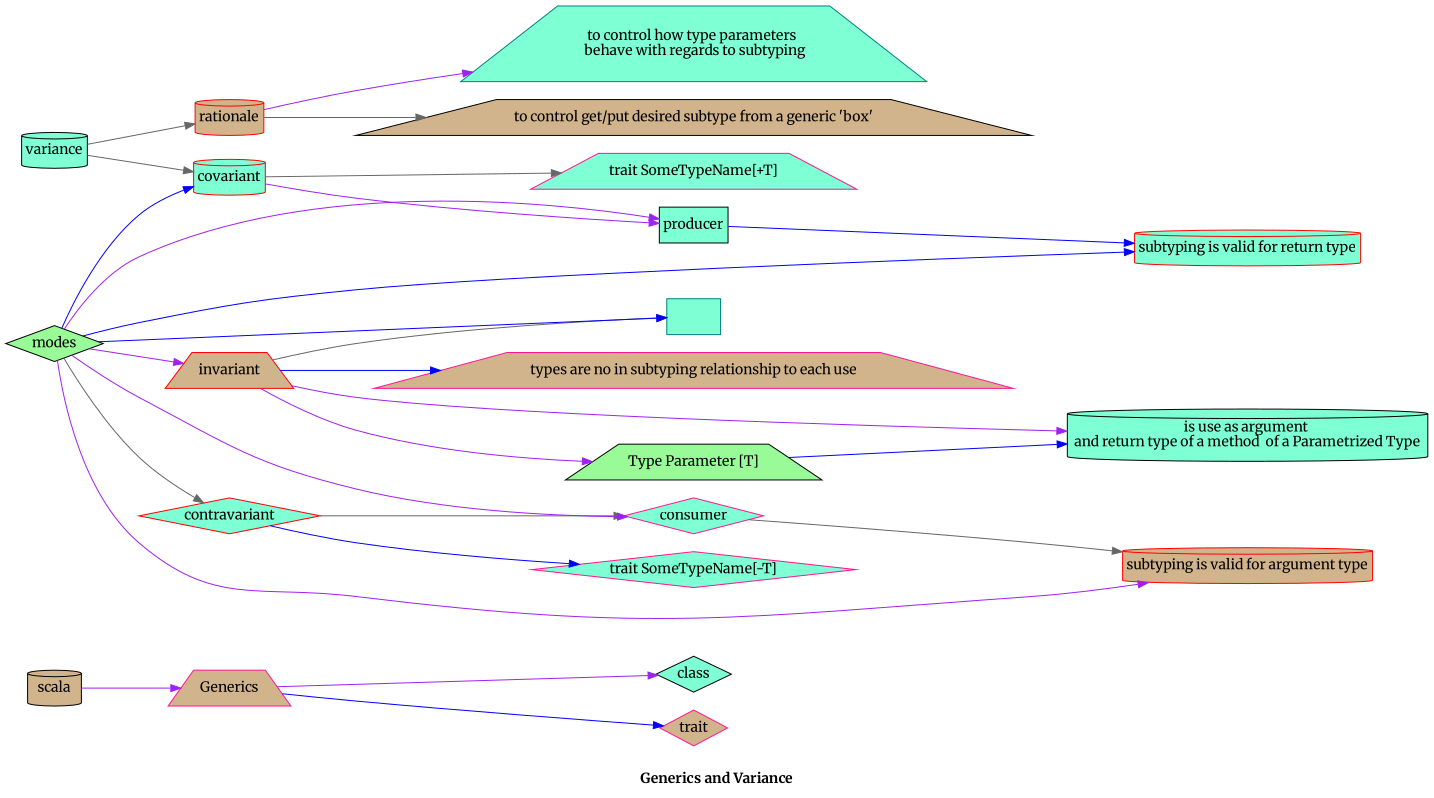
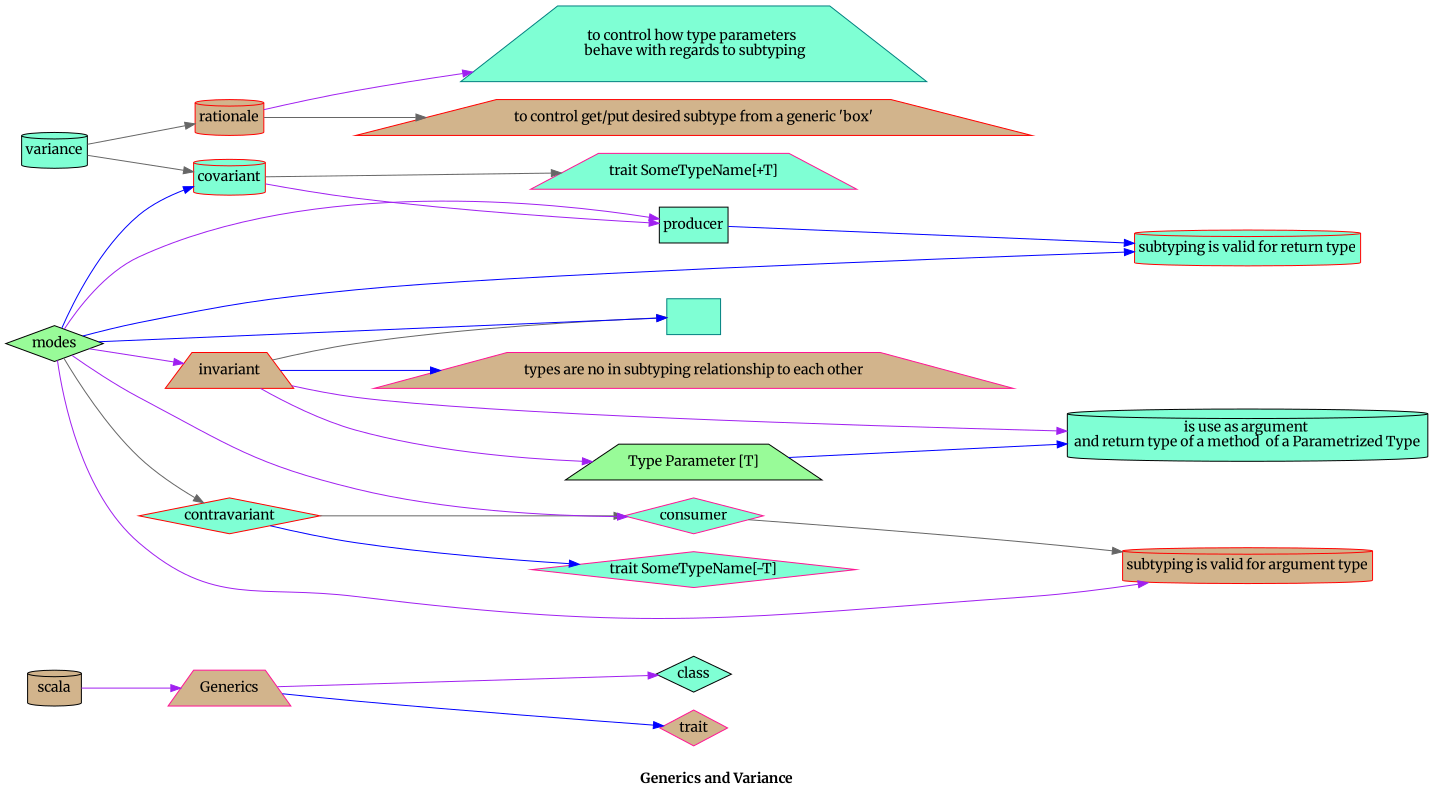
(694, 118) -> (694, 118)
(694, 370) -> (694, 370)
